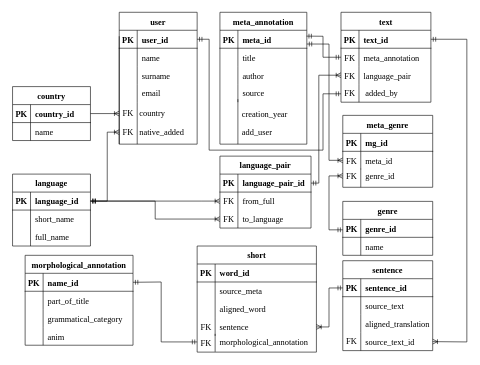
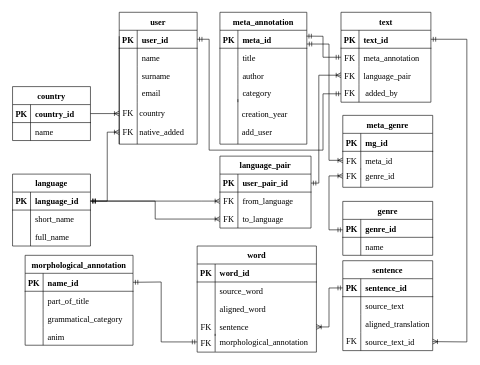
(257, 94) -> (261, 94)
(277, 184) -> (268, 184)
(261, 202) -> (272, 202)
(257, 256) -> (257, 256)
(245, 292) -> (245, 292)
